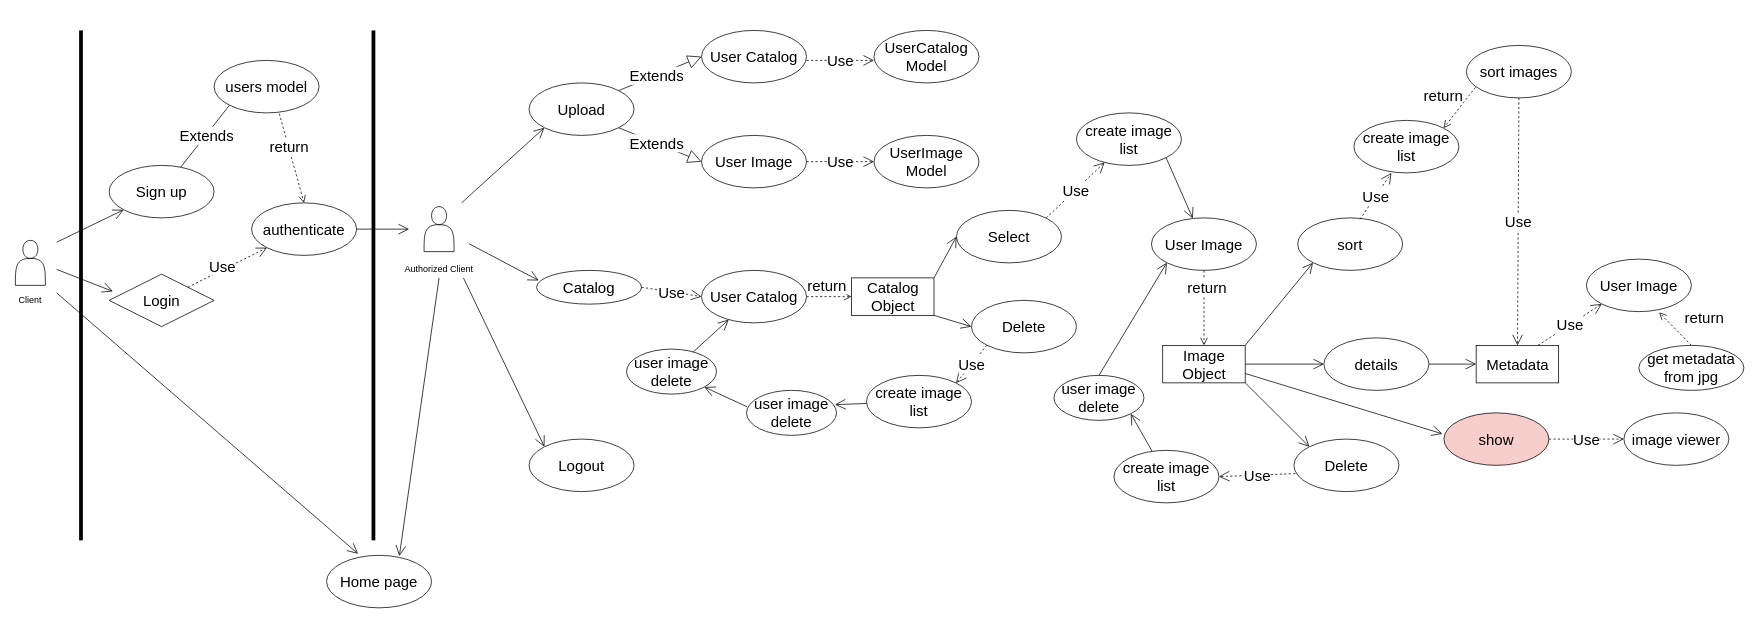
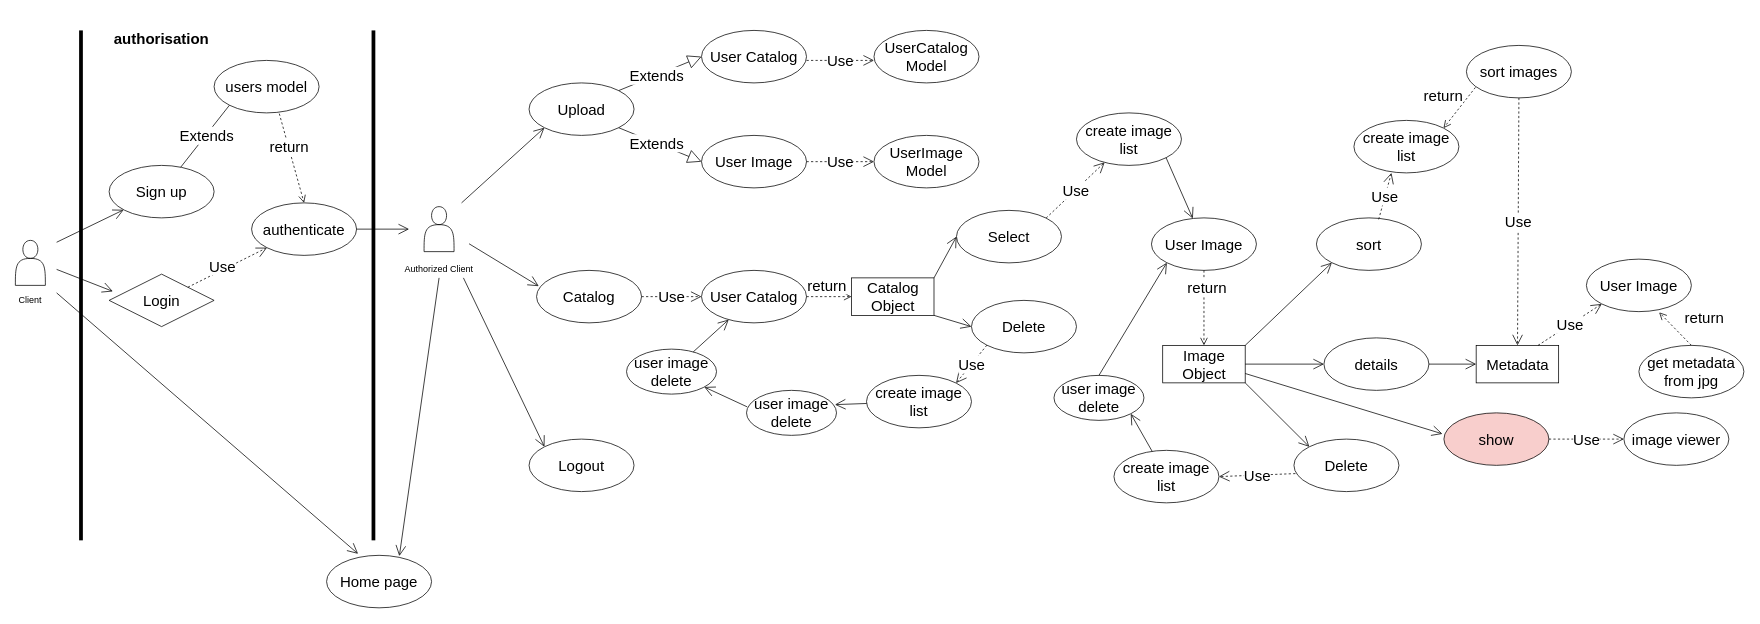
none -> (162, 38)
(1350, 244) -> (1369, 244)
(589, 287) -> (589, 297)
(1692, 368) -> (1692, 372)
